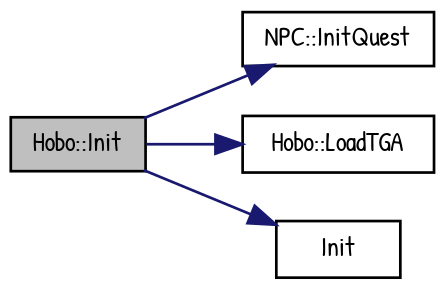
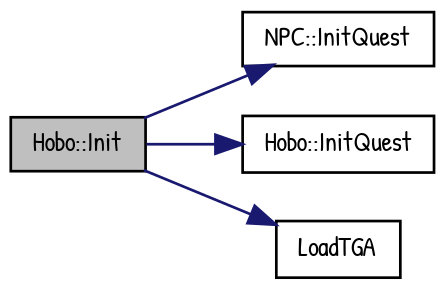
(338, 144) -> (338, 144)
(338, 249) -> (338, 249)
